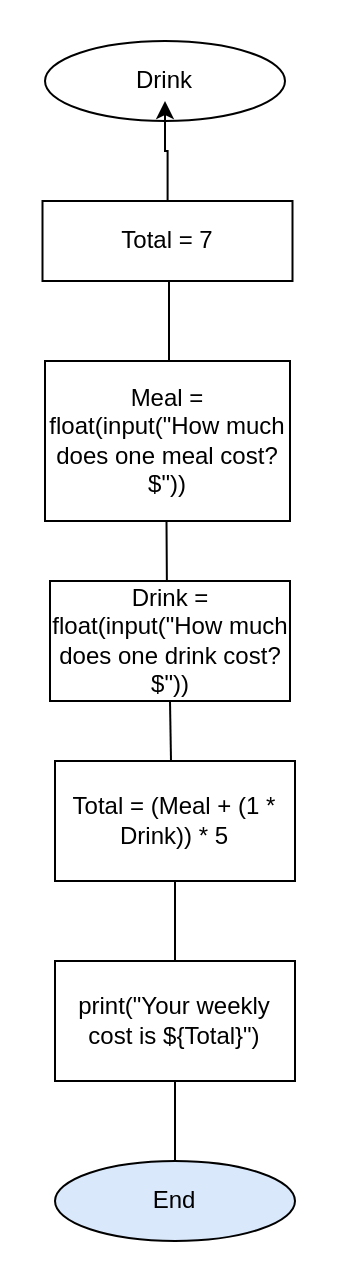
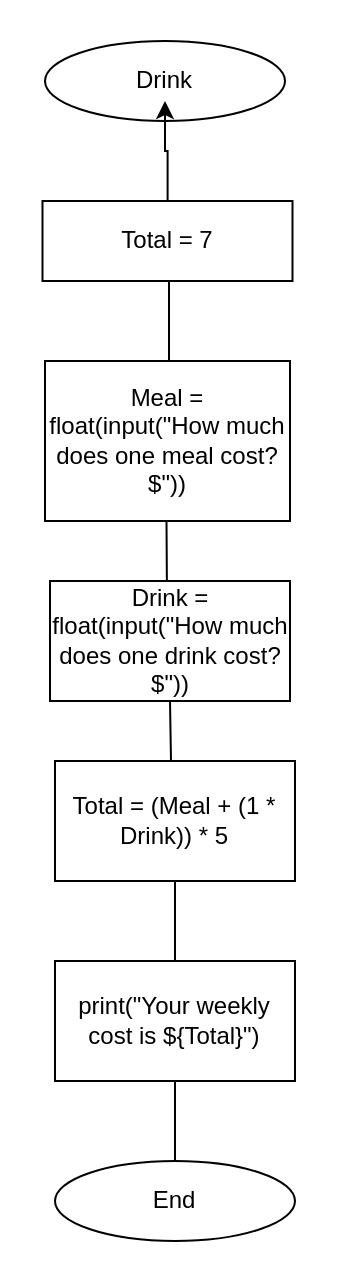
(175, 1201) -> (175, 1201)
